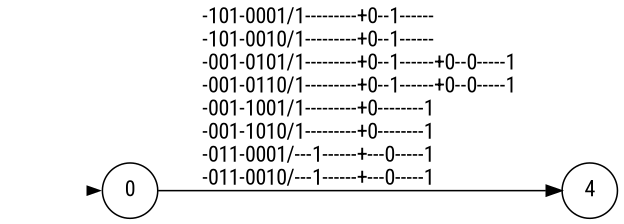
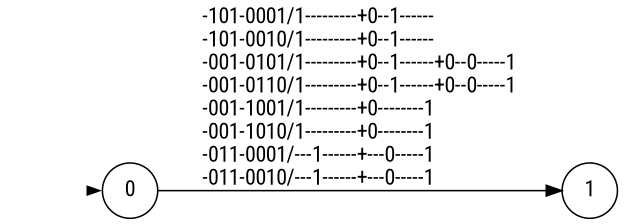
(590, 191) -> (590, 191)
